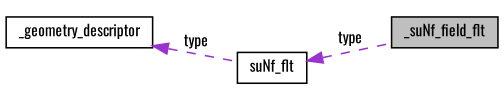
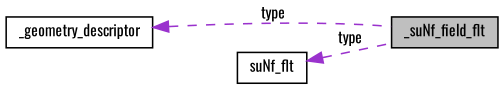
(203, 55) -> (280, 23)
